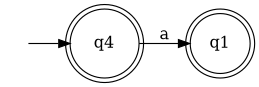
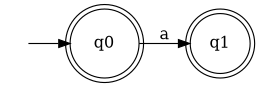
(105, 44) -> (105, 44)
